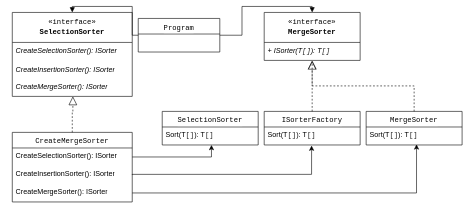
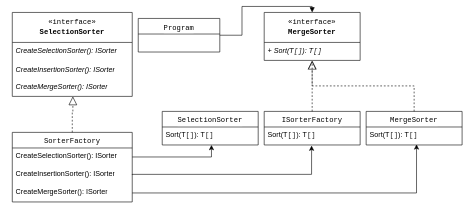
(103, 6) -> none
(304, 51) -> (298, 51)
(72, 141) -> (72, 141)
